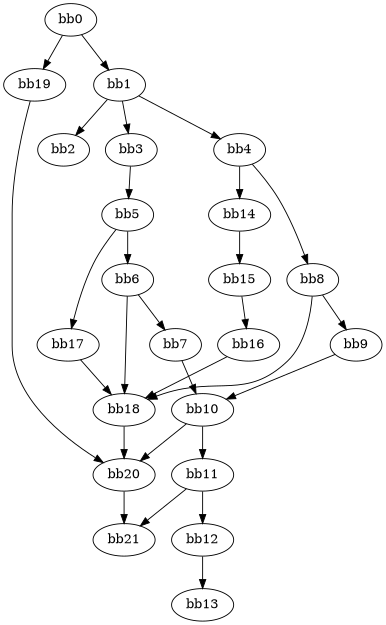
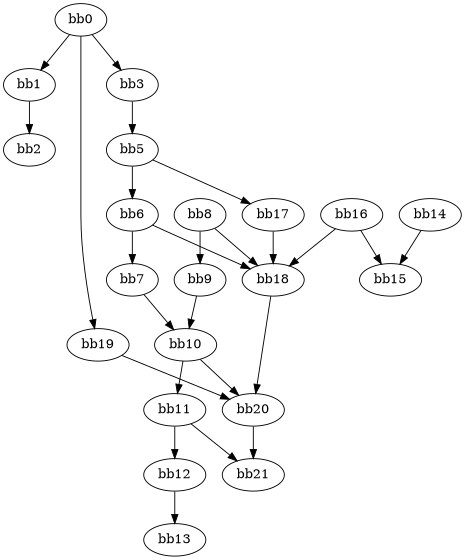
(125, 113) -> (104, 49)
(240, 150) -> none
(244, 308) -> (369, 243)
